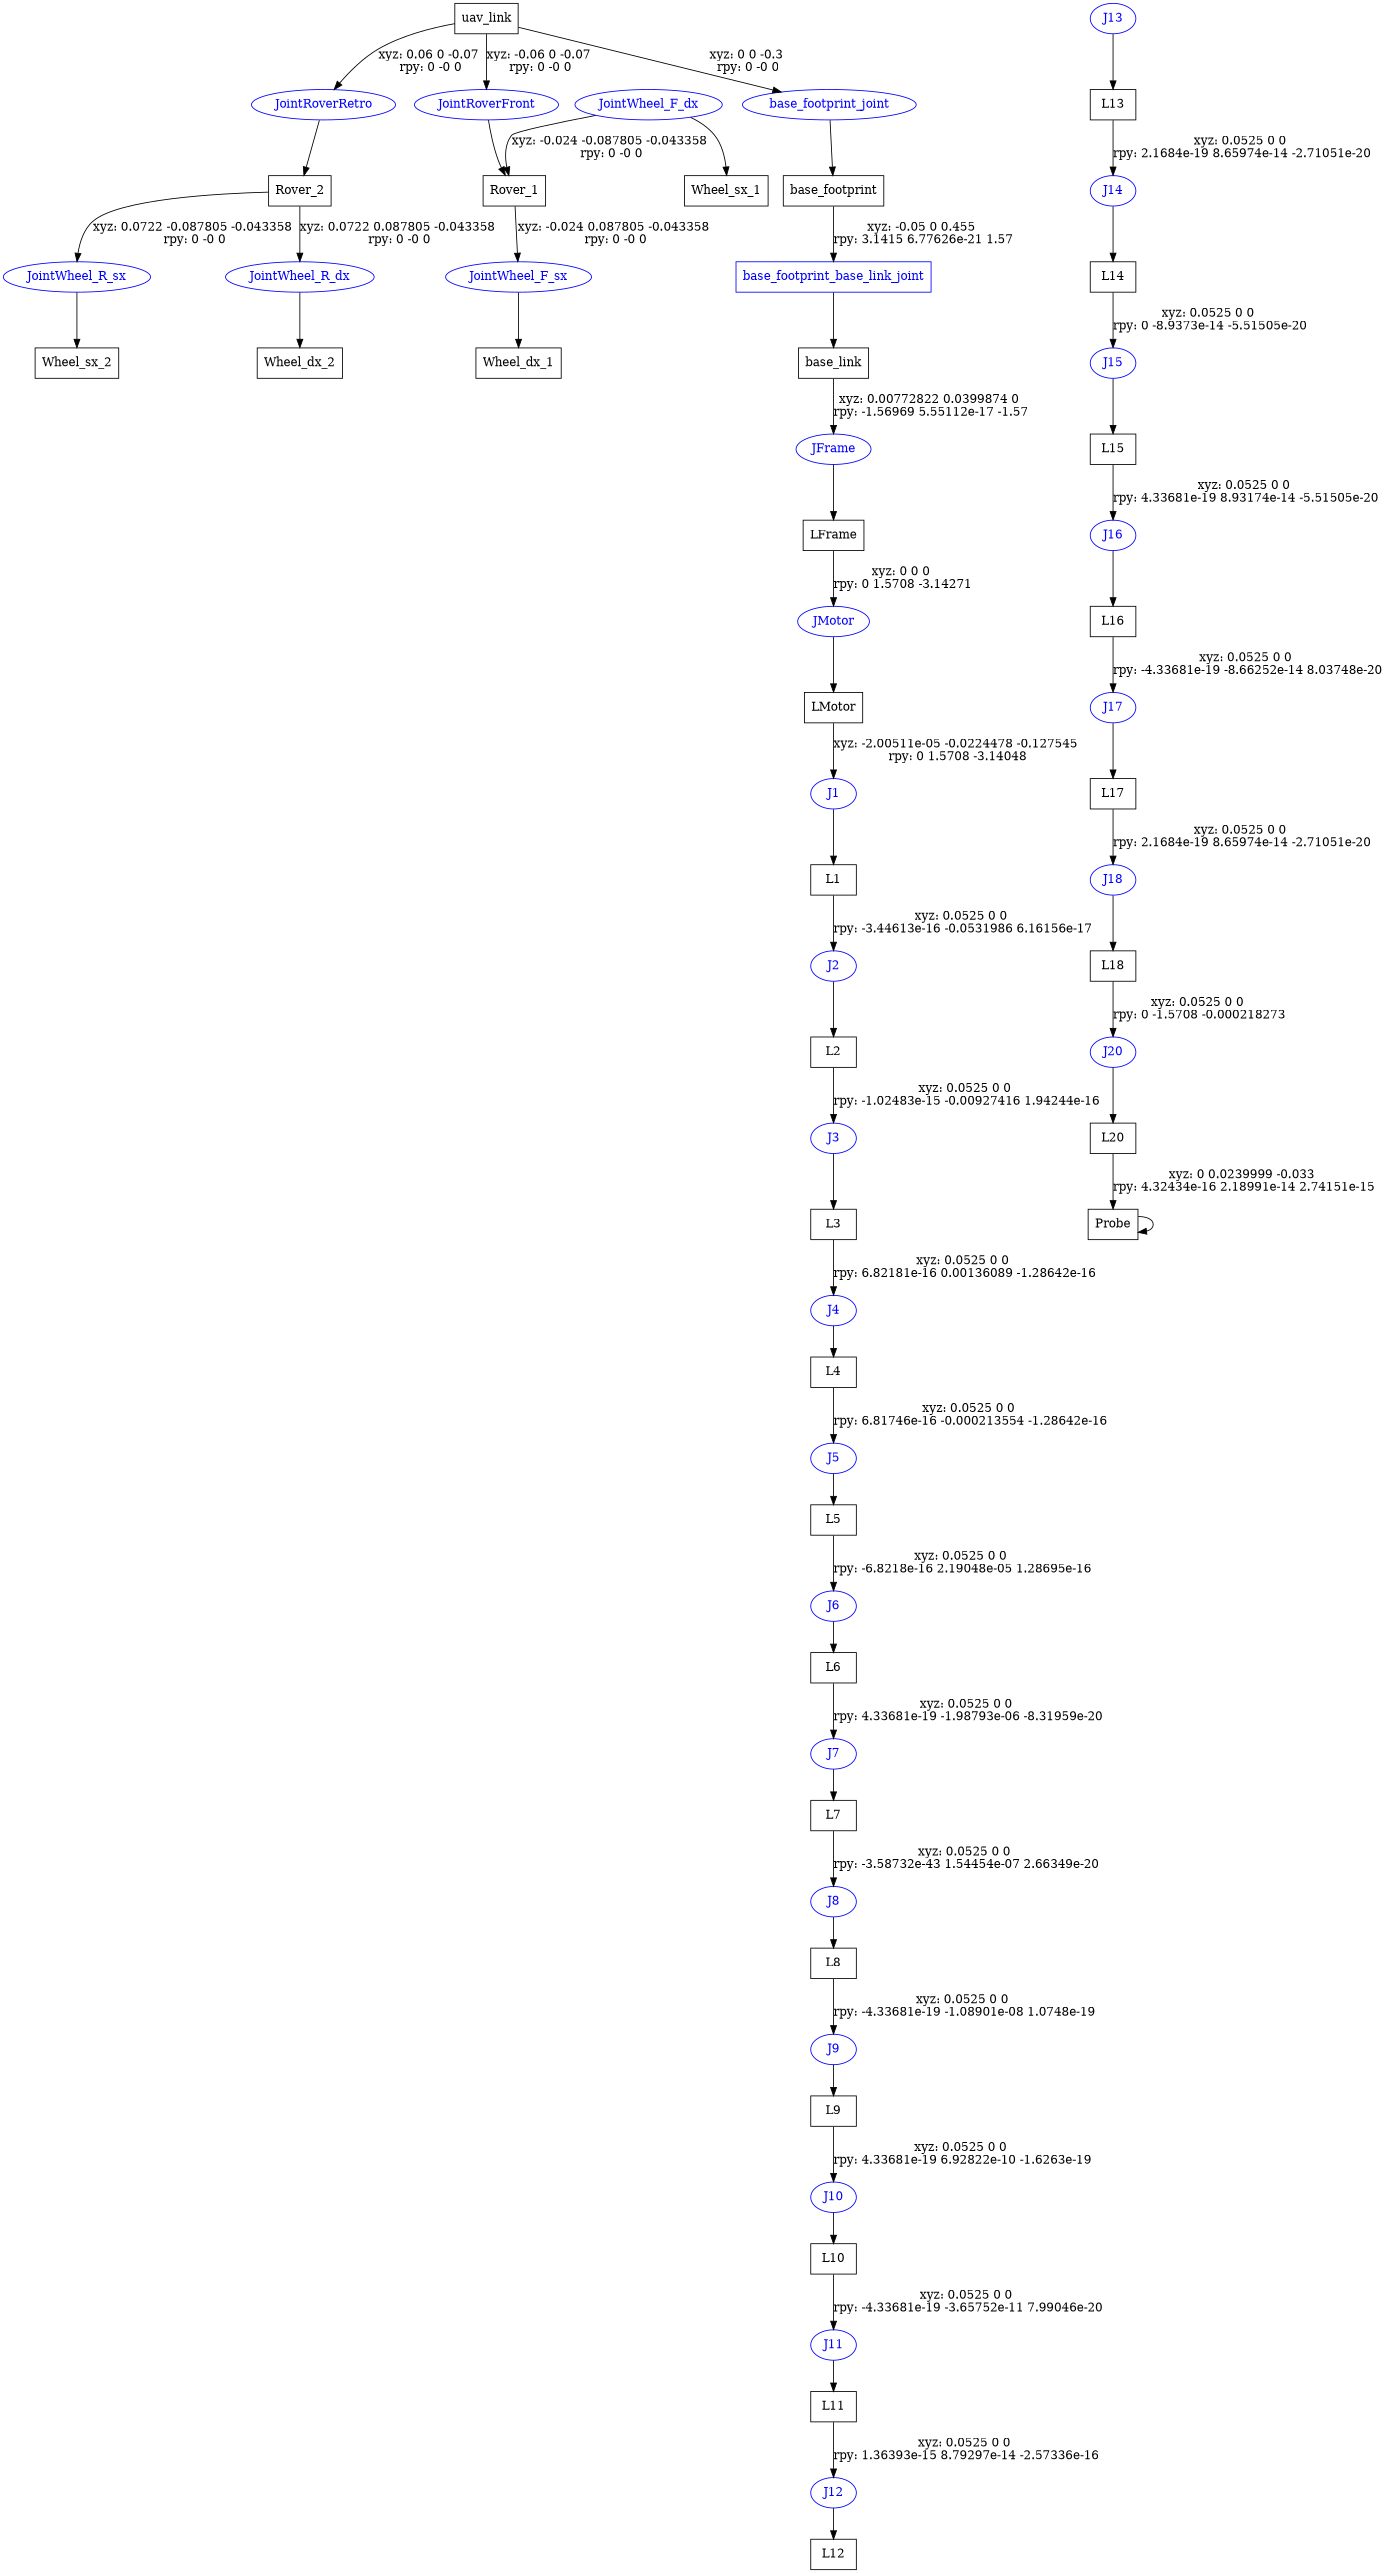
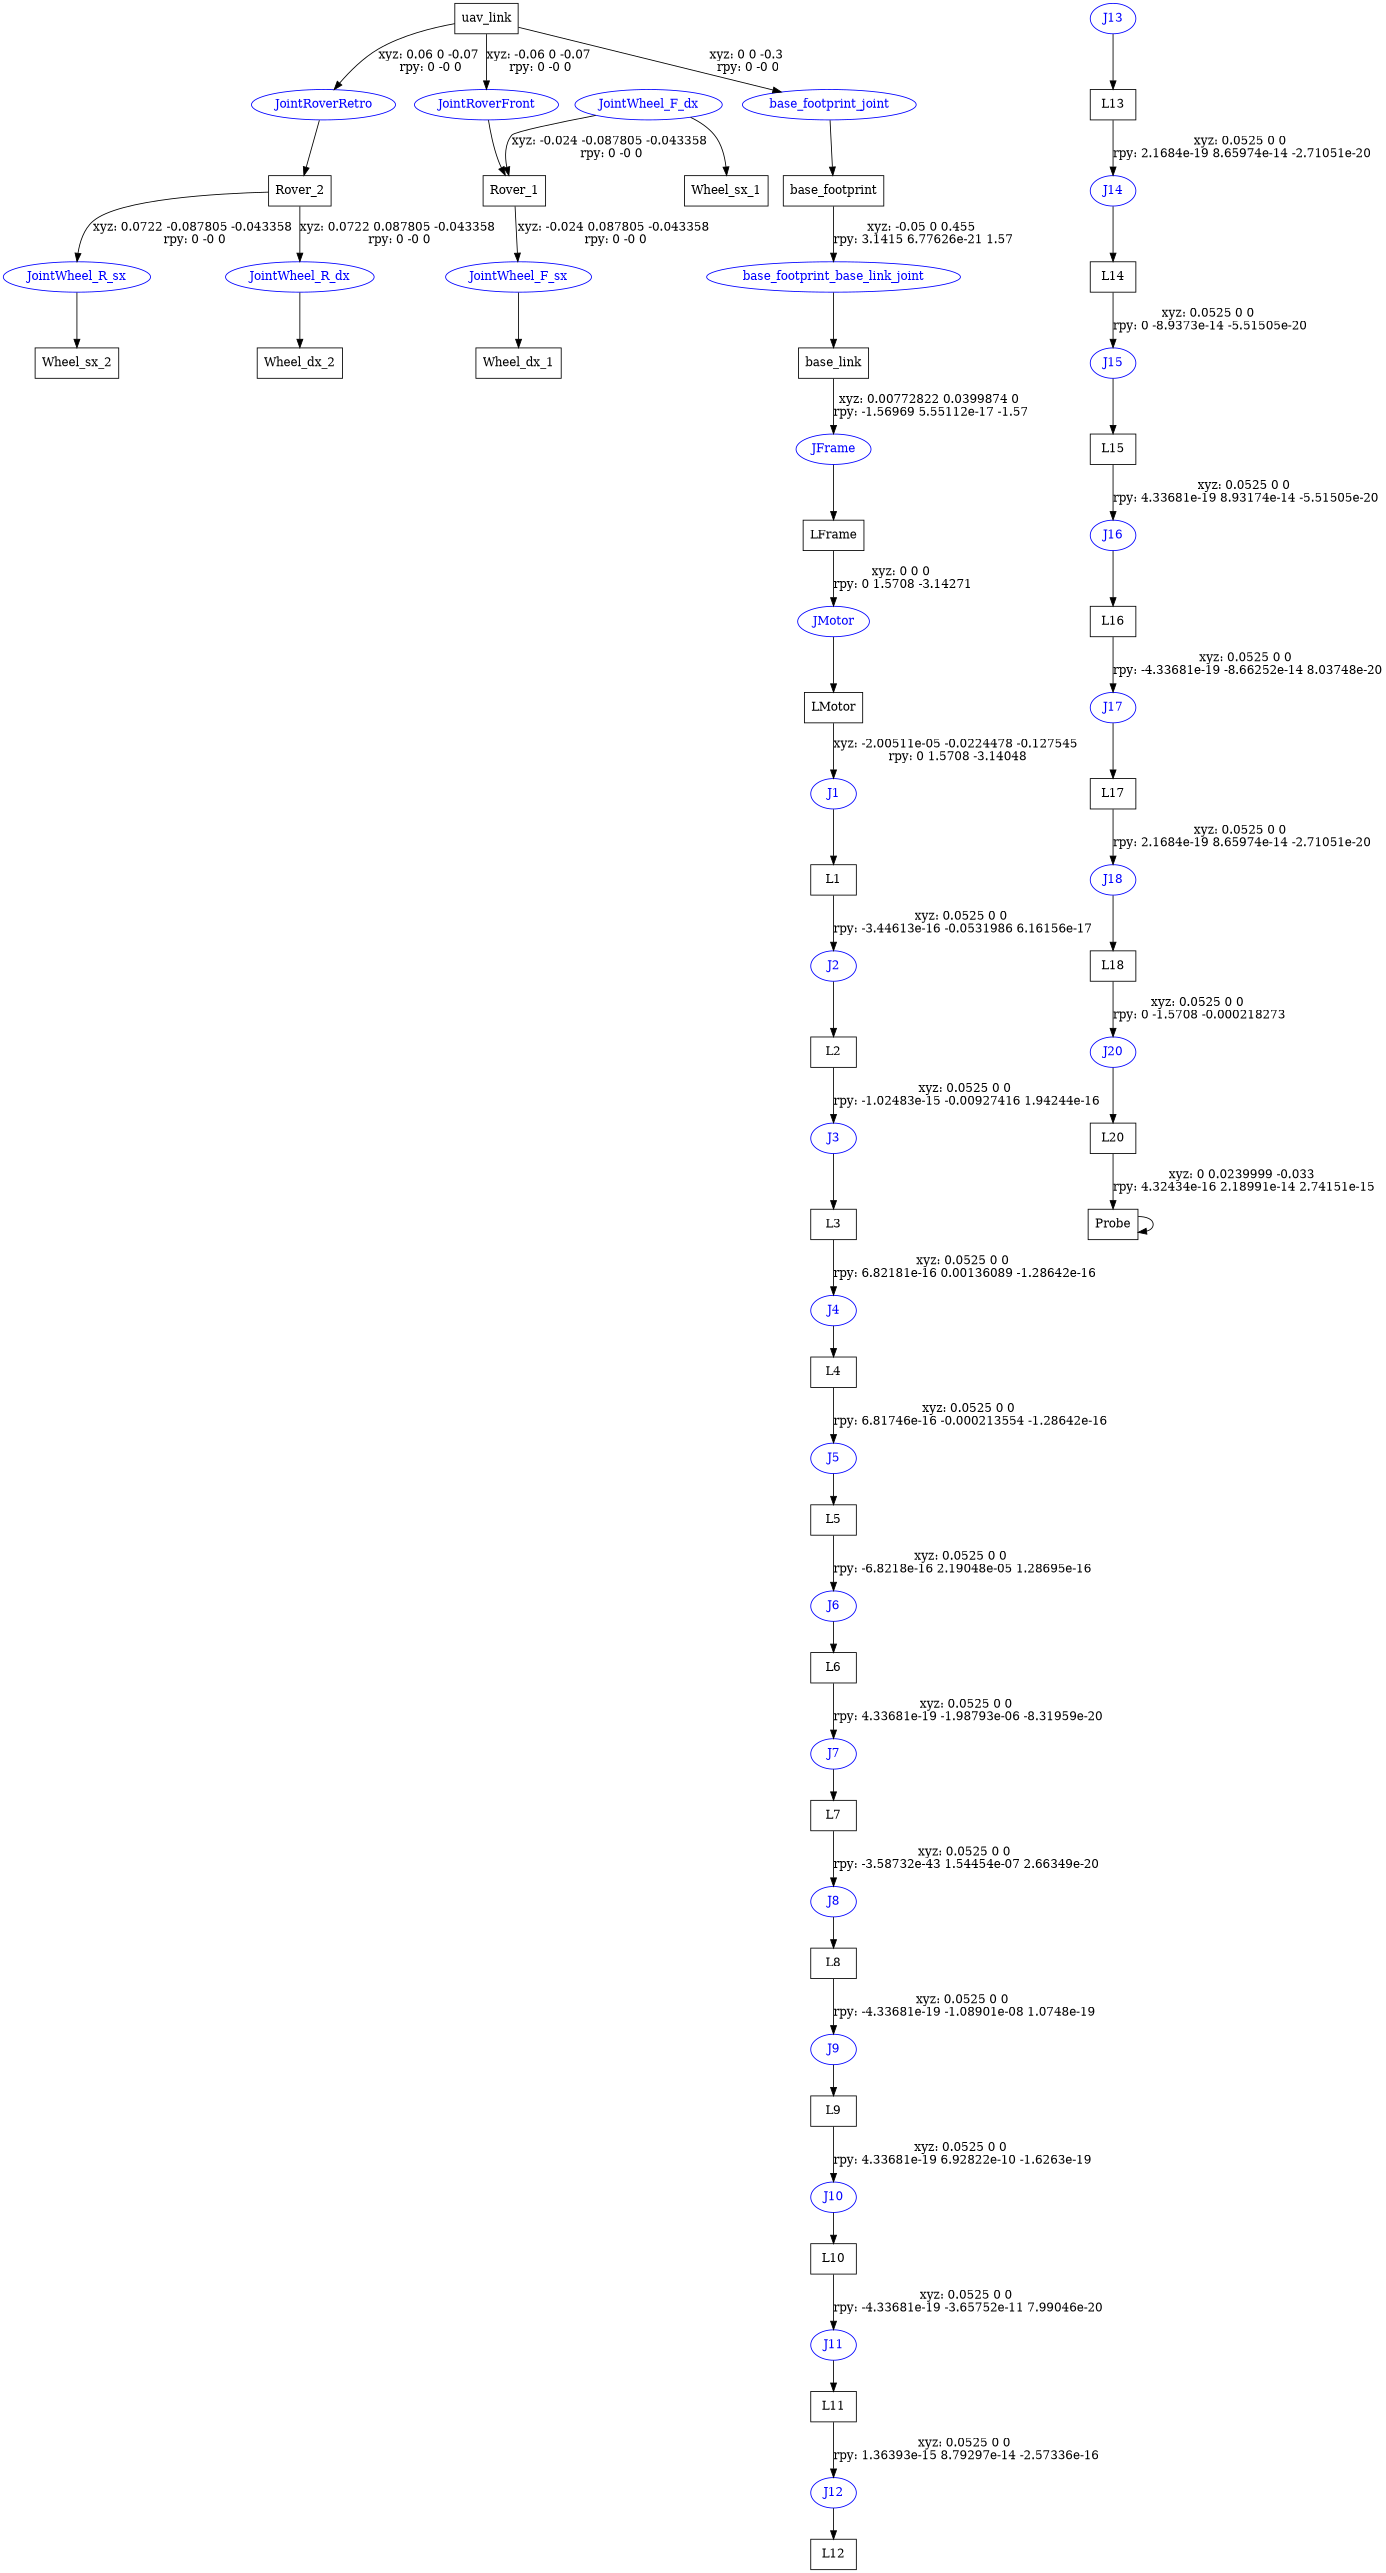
(834, 277) -> (834, 277)
